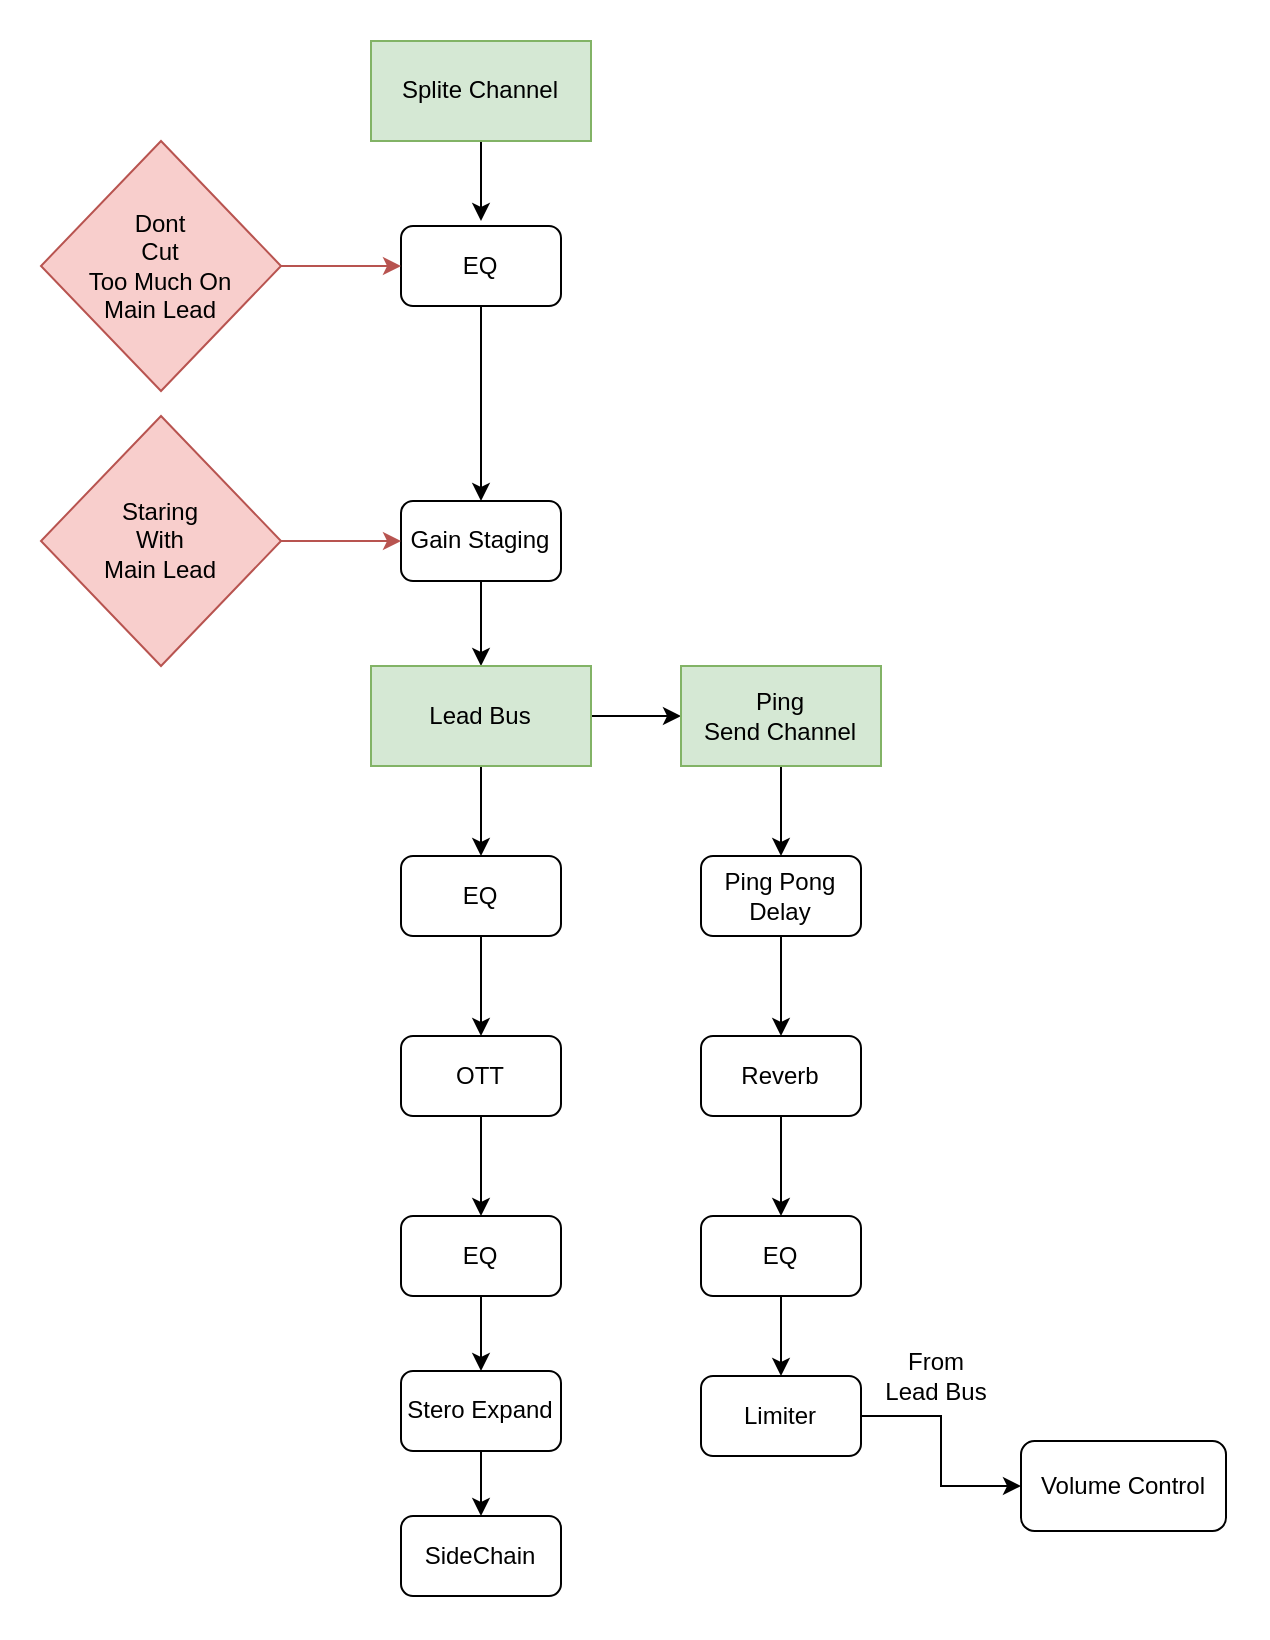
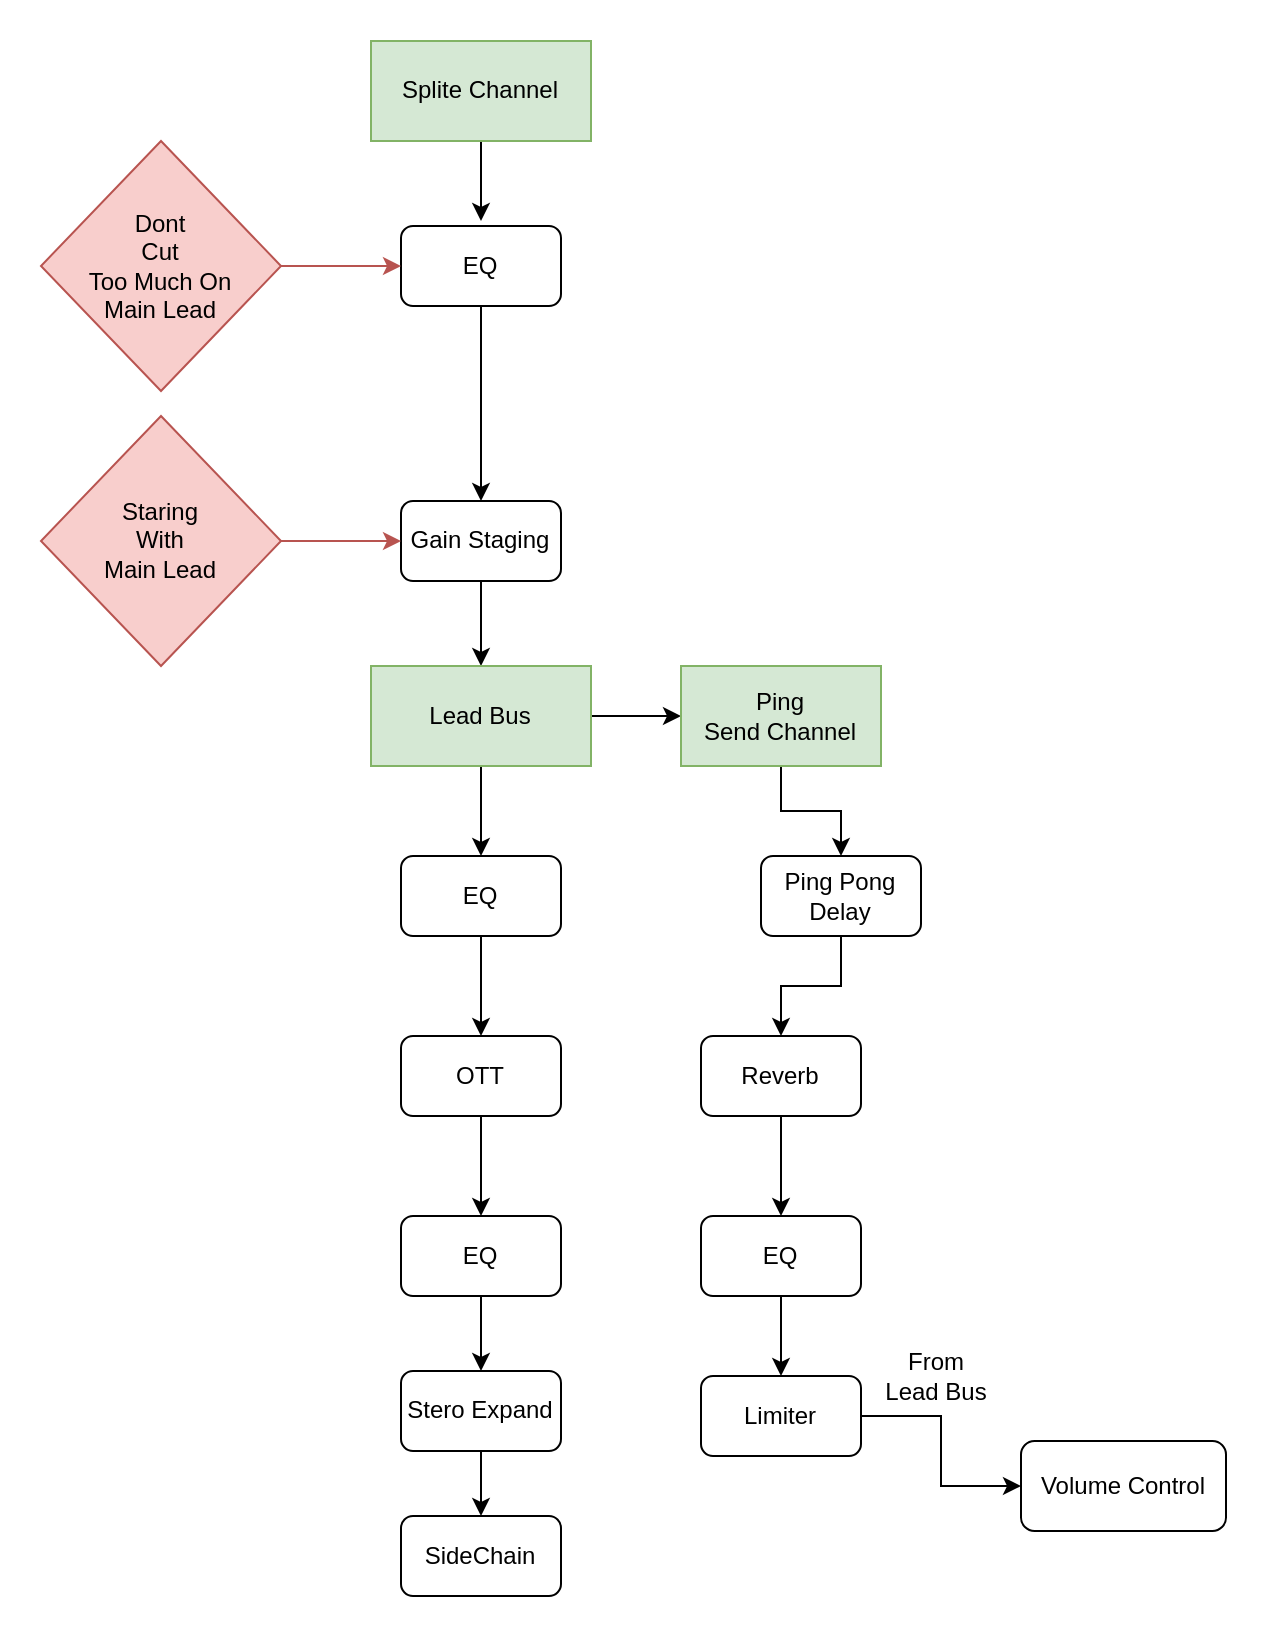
(781, 896) -> (841, 896)
